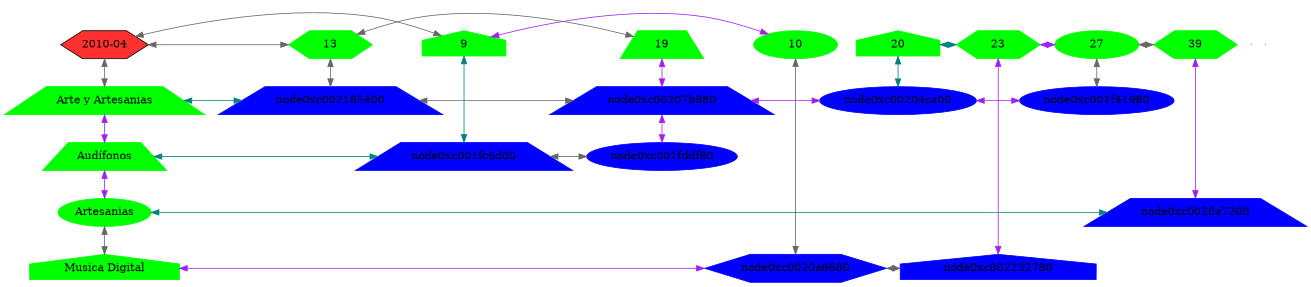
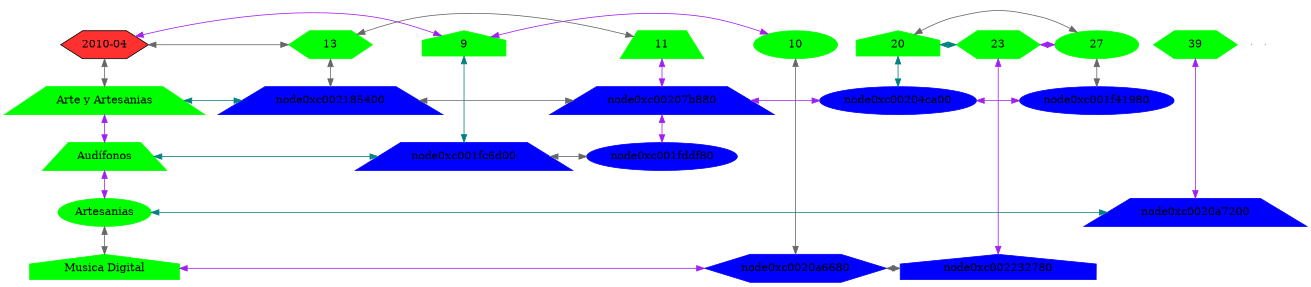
(289, 13) -> (289, 13)
(662, 45) -> (662, 45)
(1147, 45) -> (996, 11)
